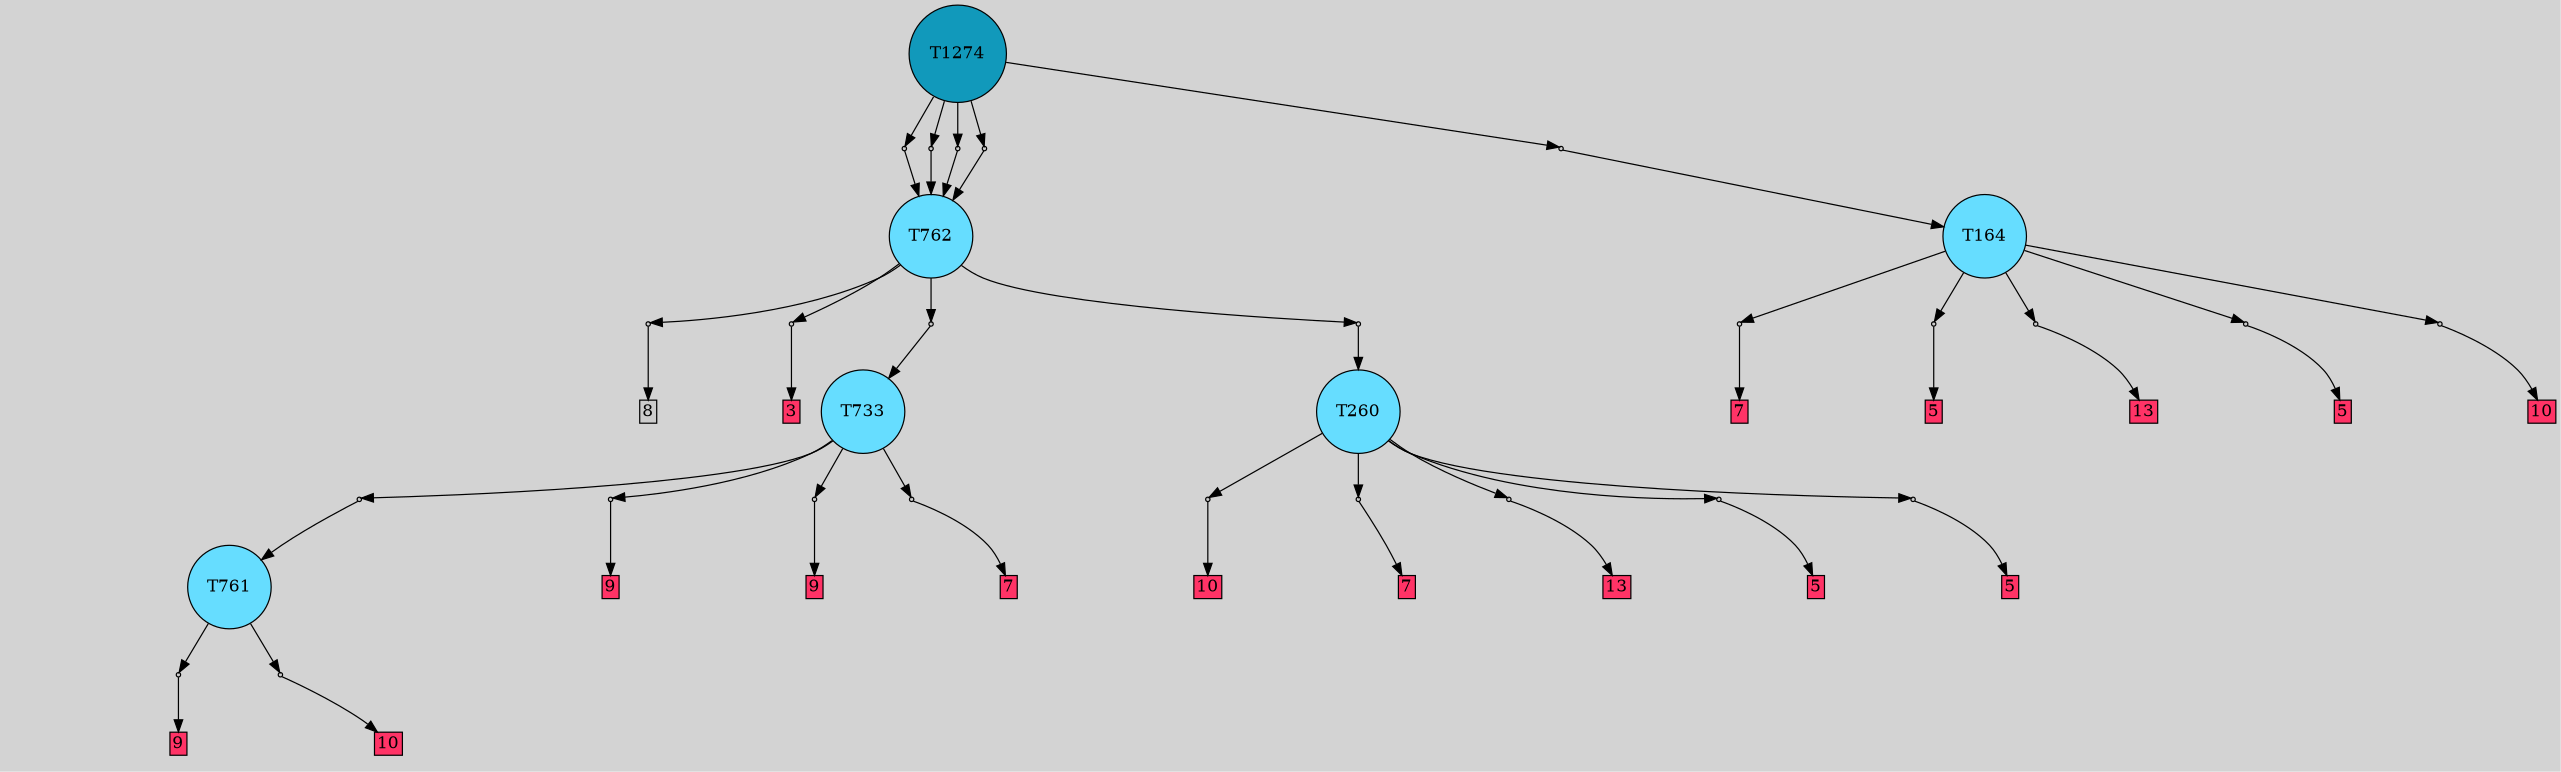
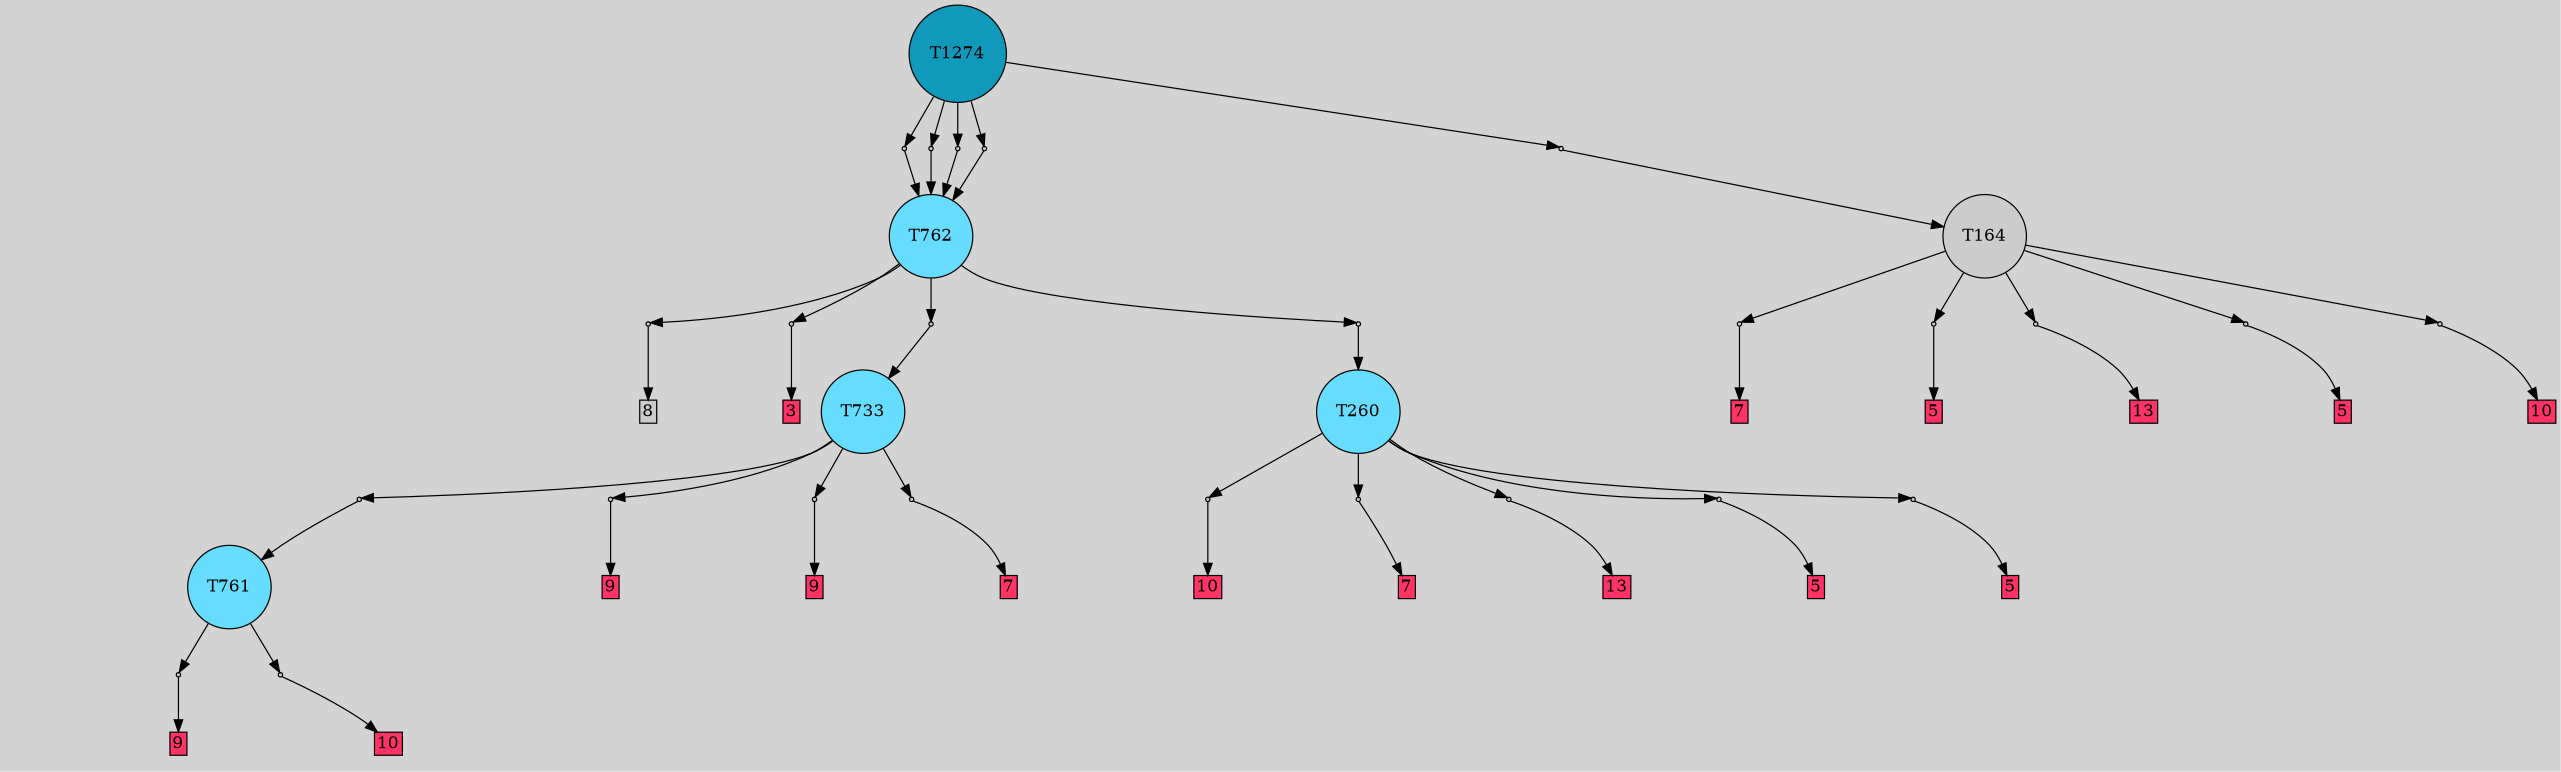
(1985, 236) -> (1985, 236)
